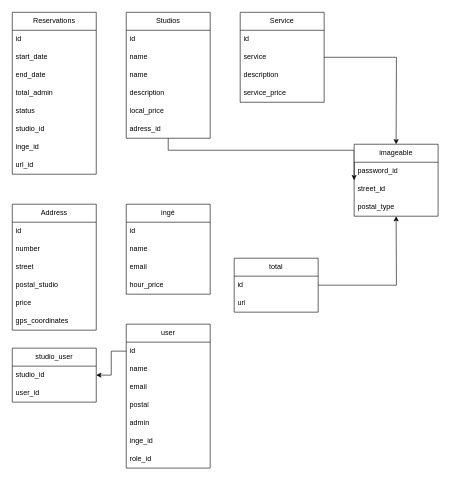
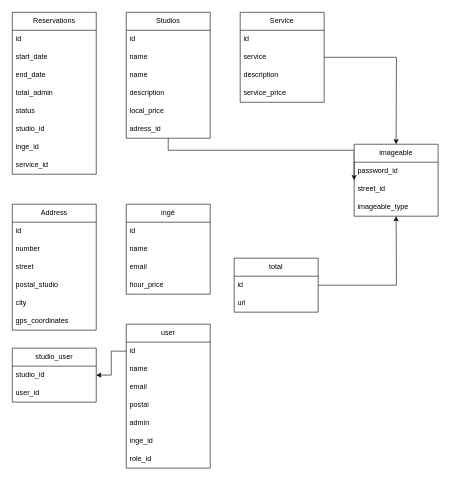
(26, 165) -> (34, 165)
(379, 207) -> (384, 207)
(25, 303) -> (23, 303)
